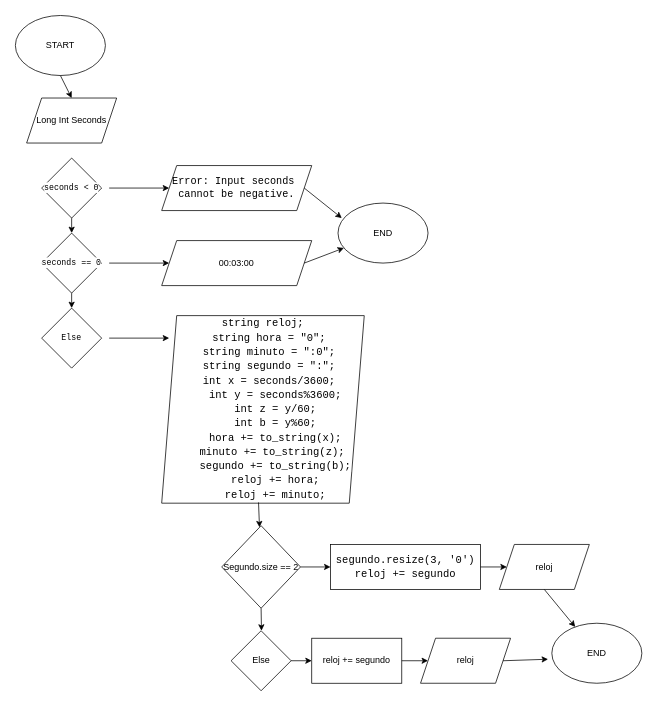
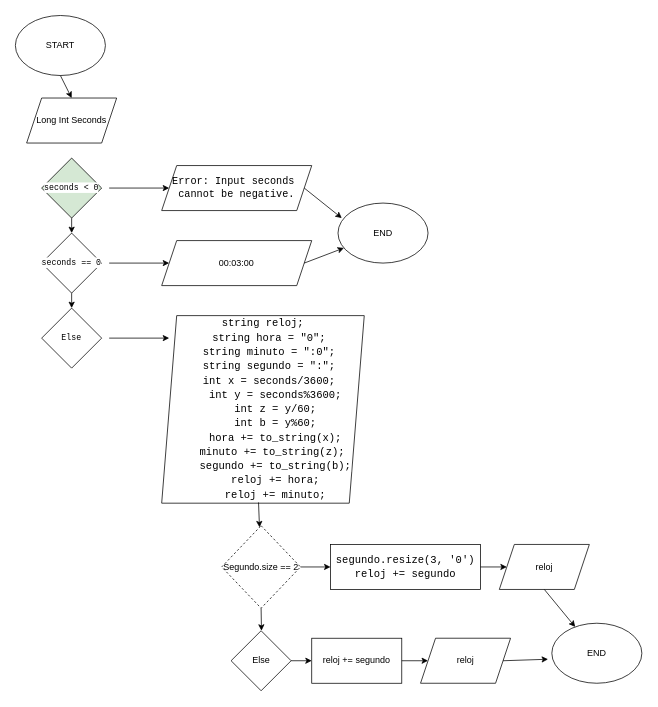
(72, 188) -> (72, 188)
(261, 567) -> (261, 567)
